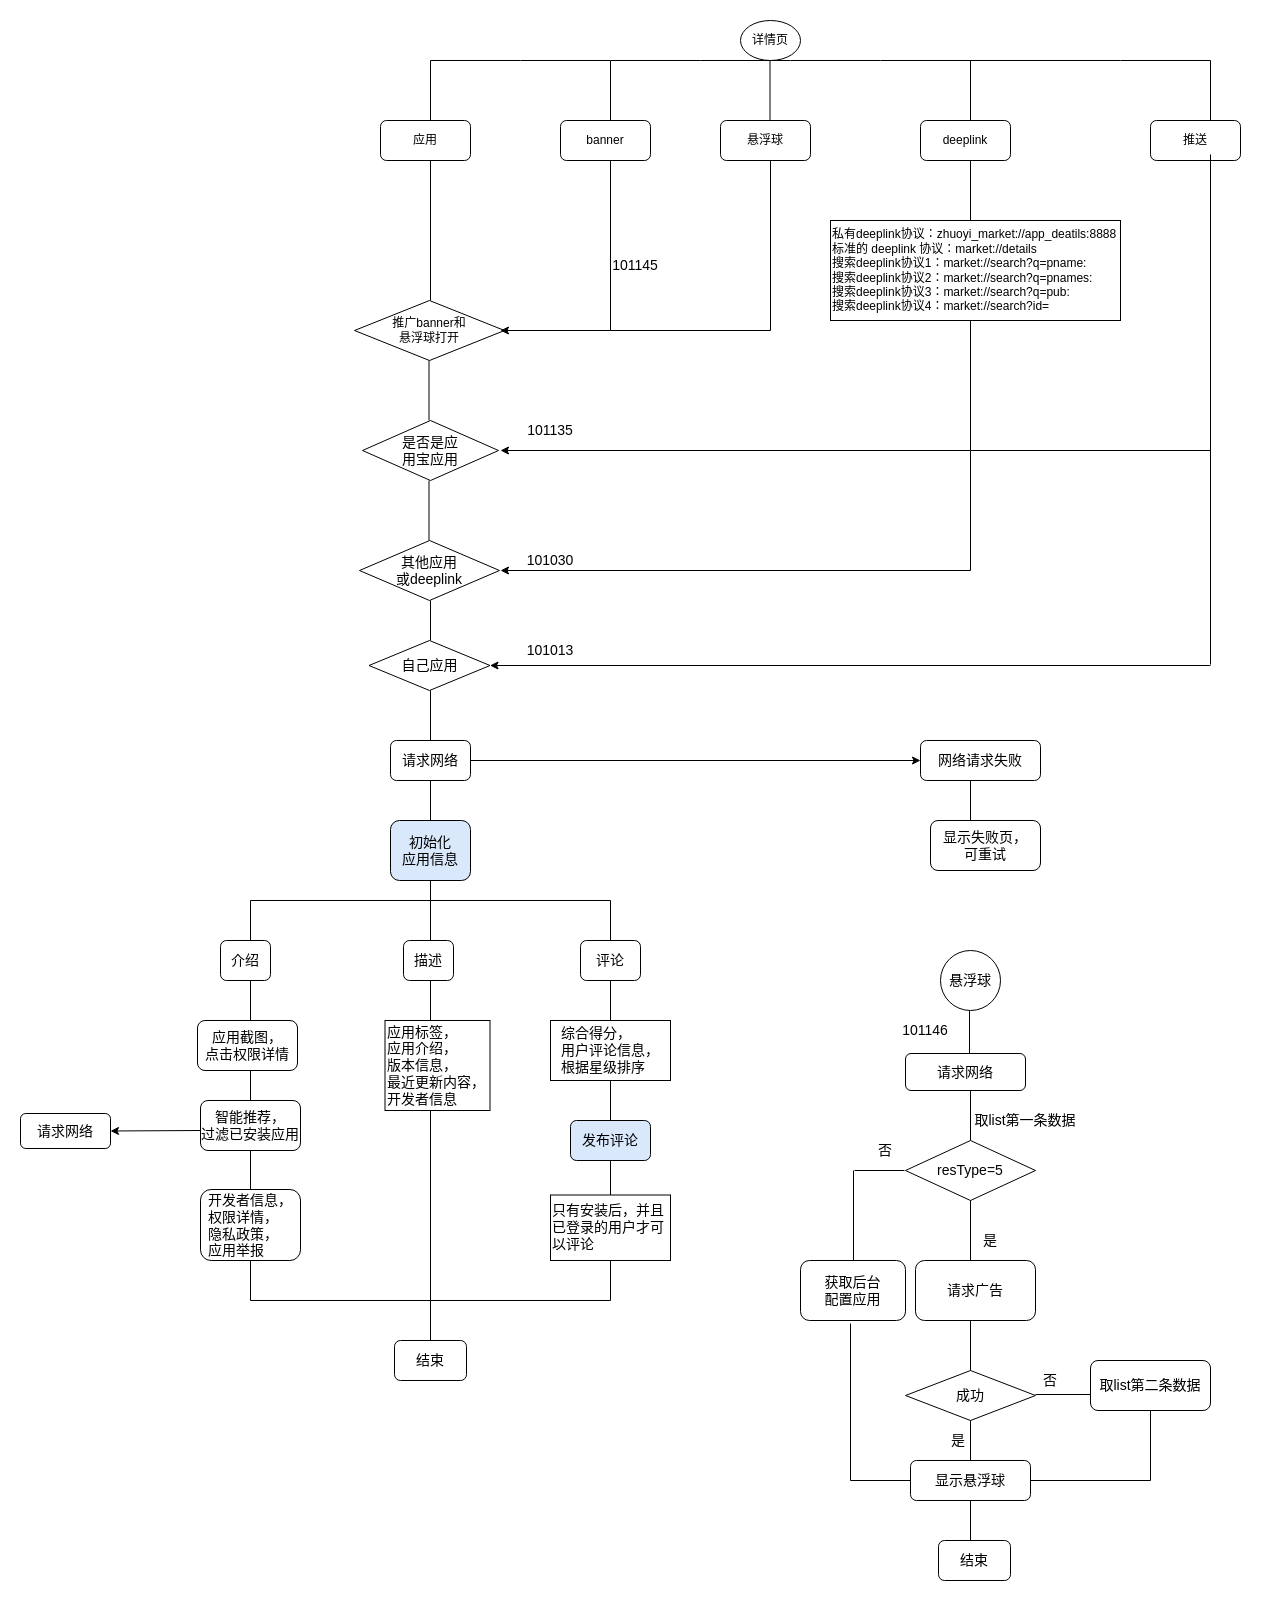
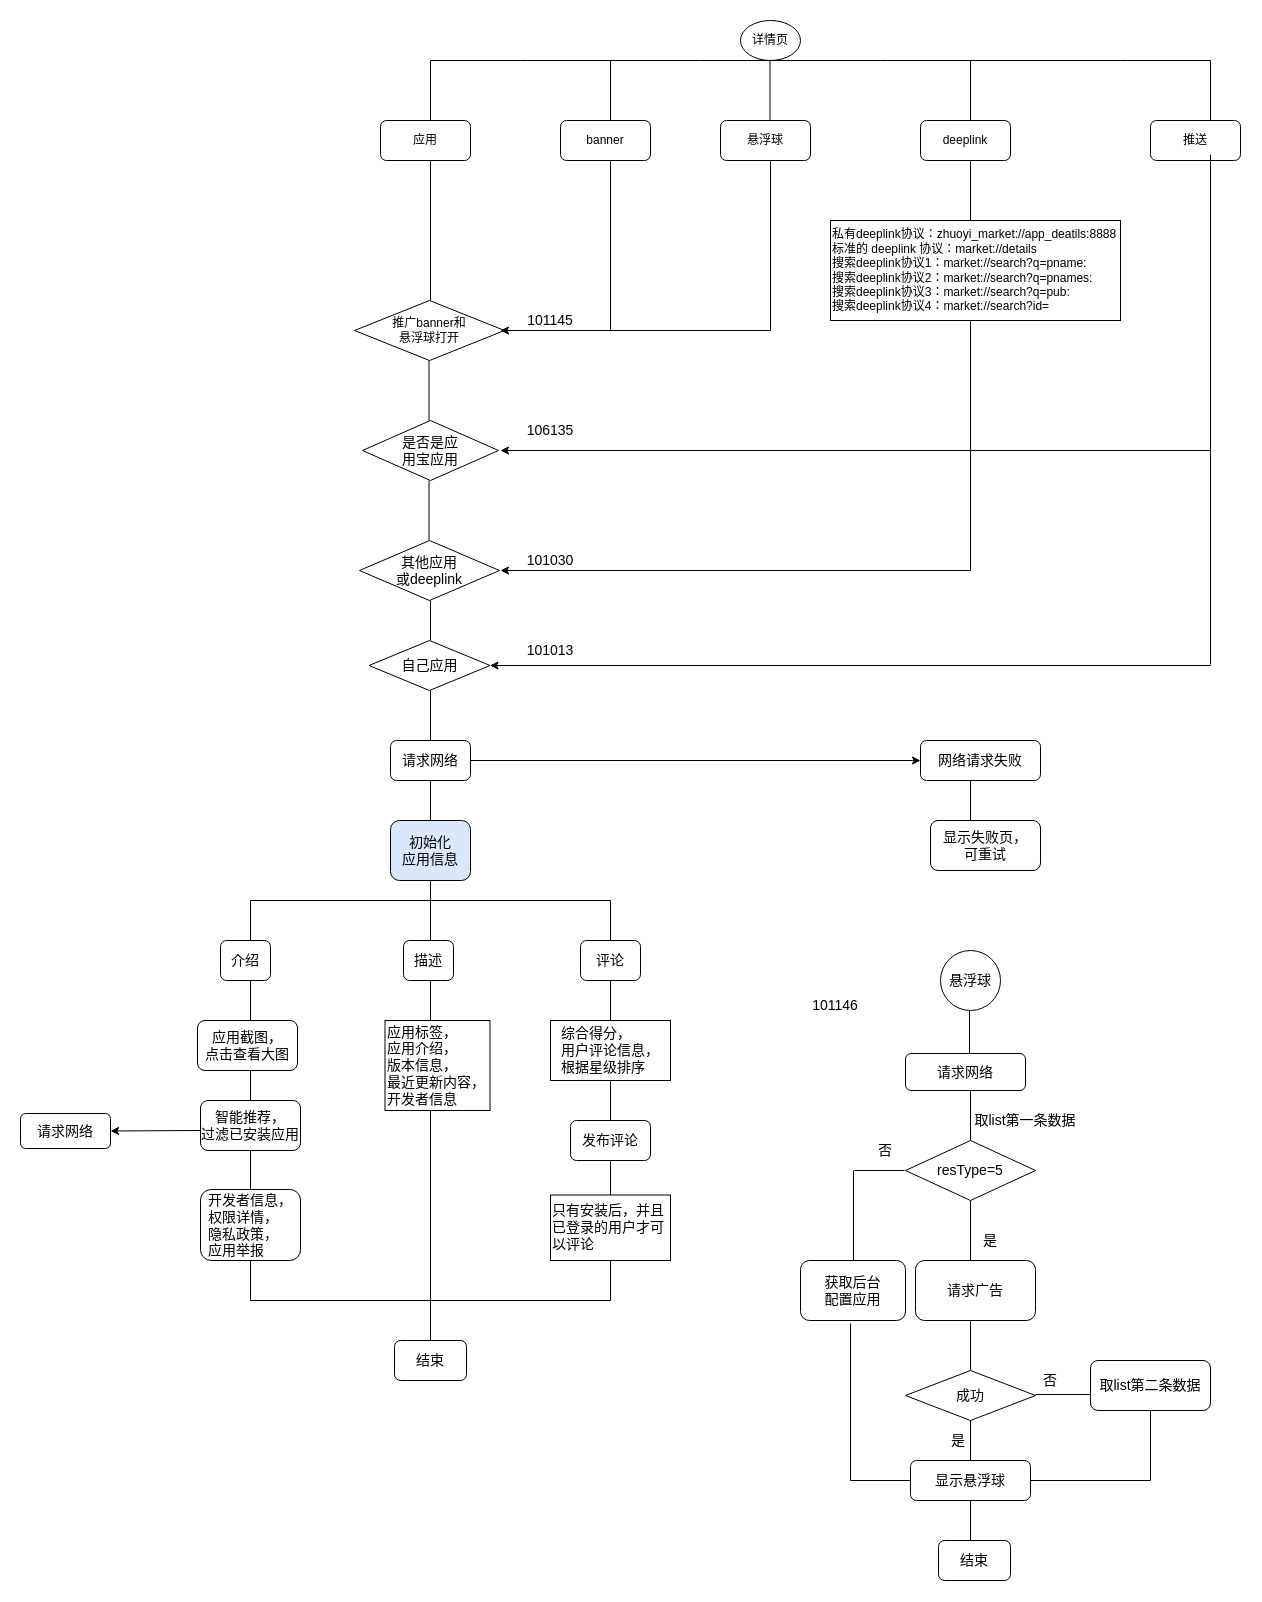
(636, 266) -> (551, 321)
(551, 431) -> (551, 431)
(926, 1031) -> (836, 1006)
(248, 1046) -> (248, 1046)
(611, 1141) -> (611, 1141)
